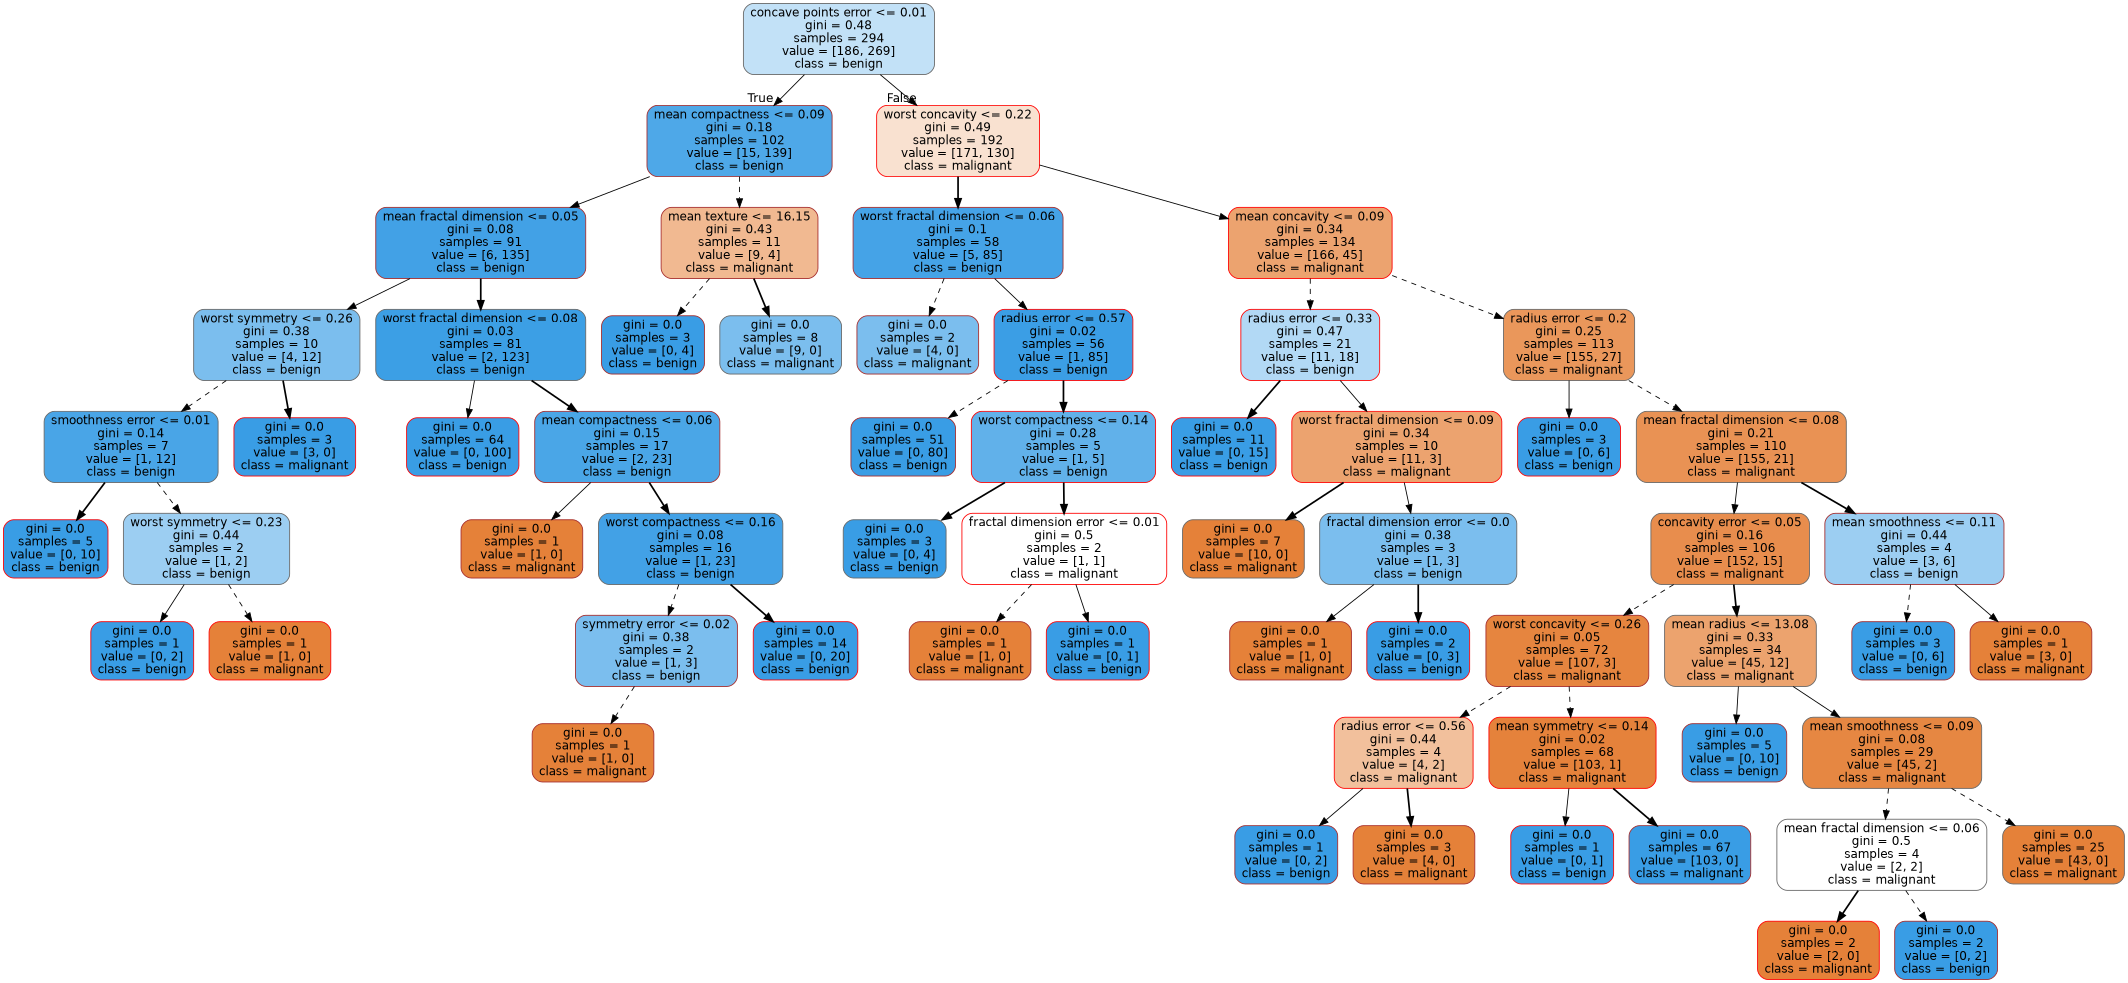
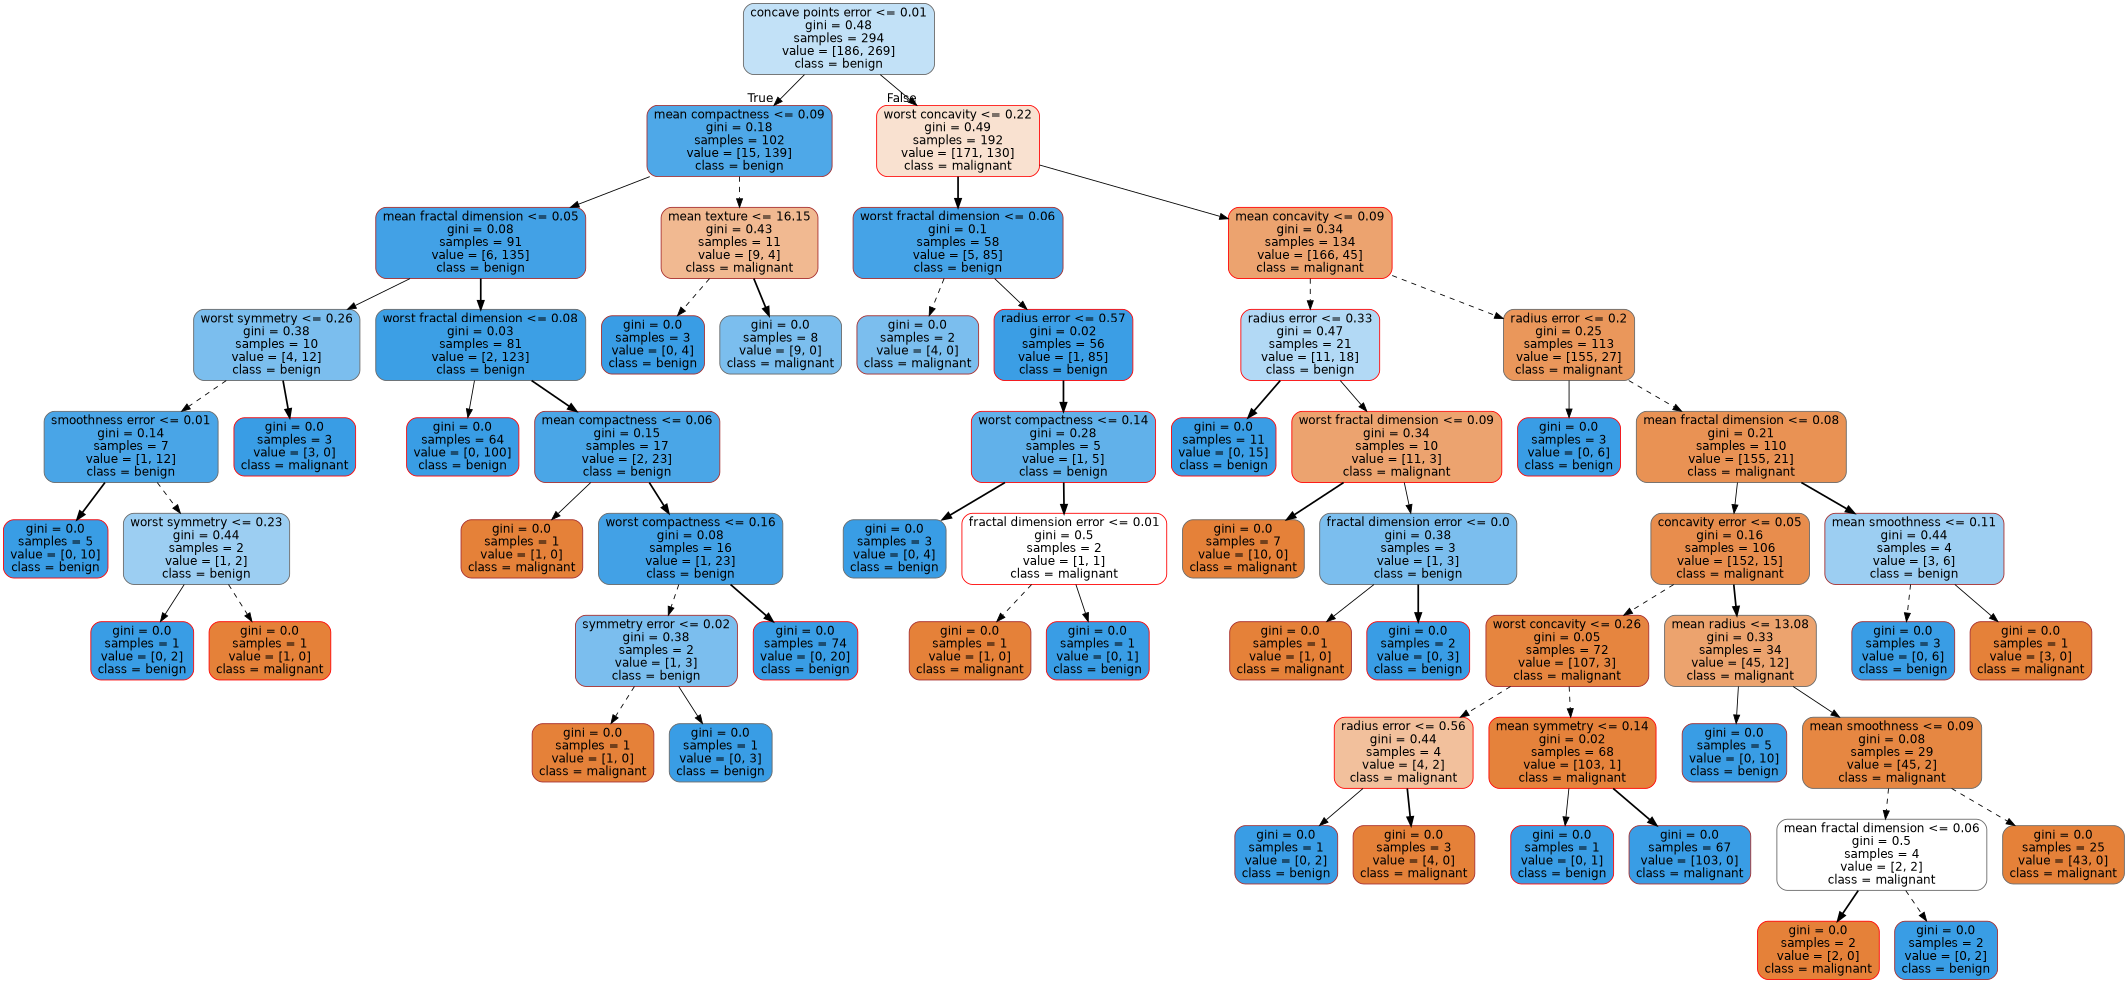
(903, 447) -> none
(806, 651) -> (806, 651)
none -> (721, 753)
